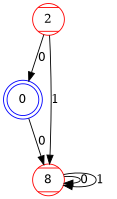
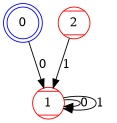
(38, 53) -> none
(49, 180) -> (49, 103)
